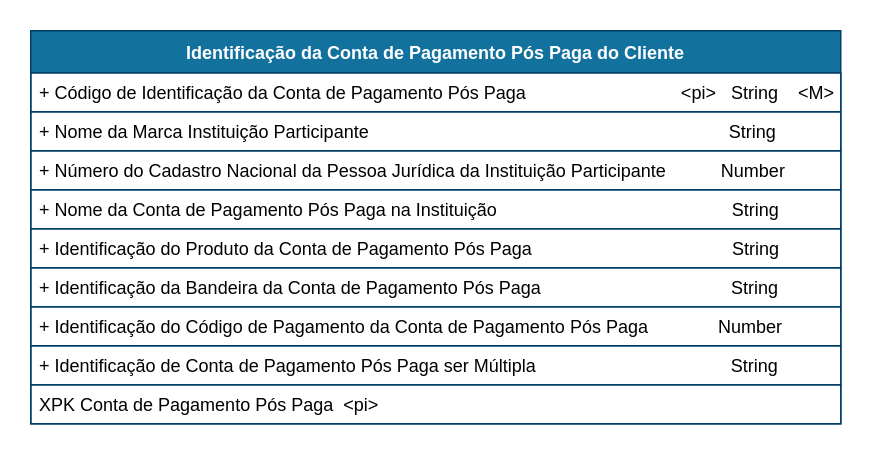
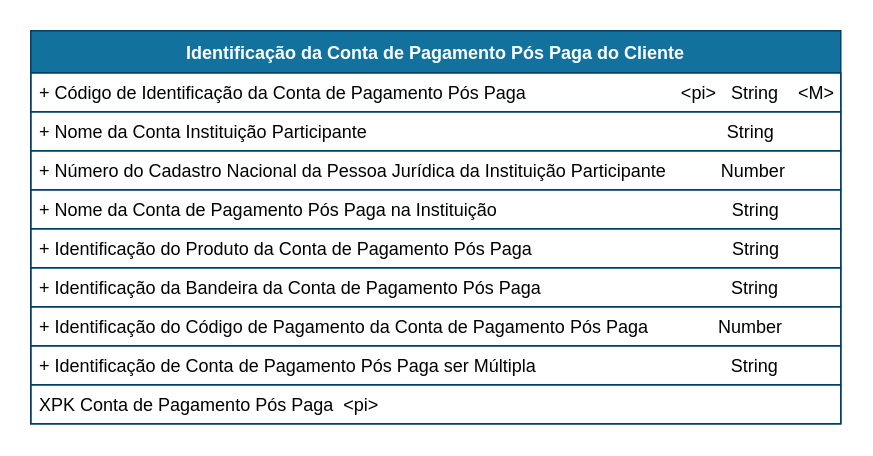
(526, 132) -> (526, 132)
